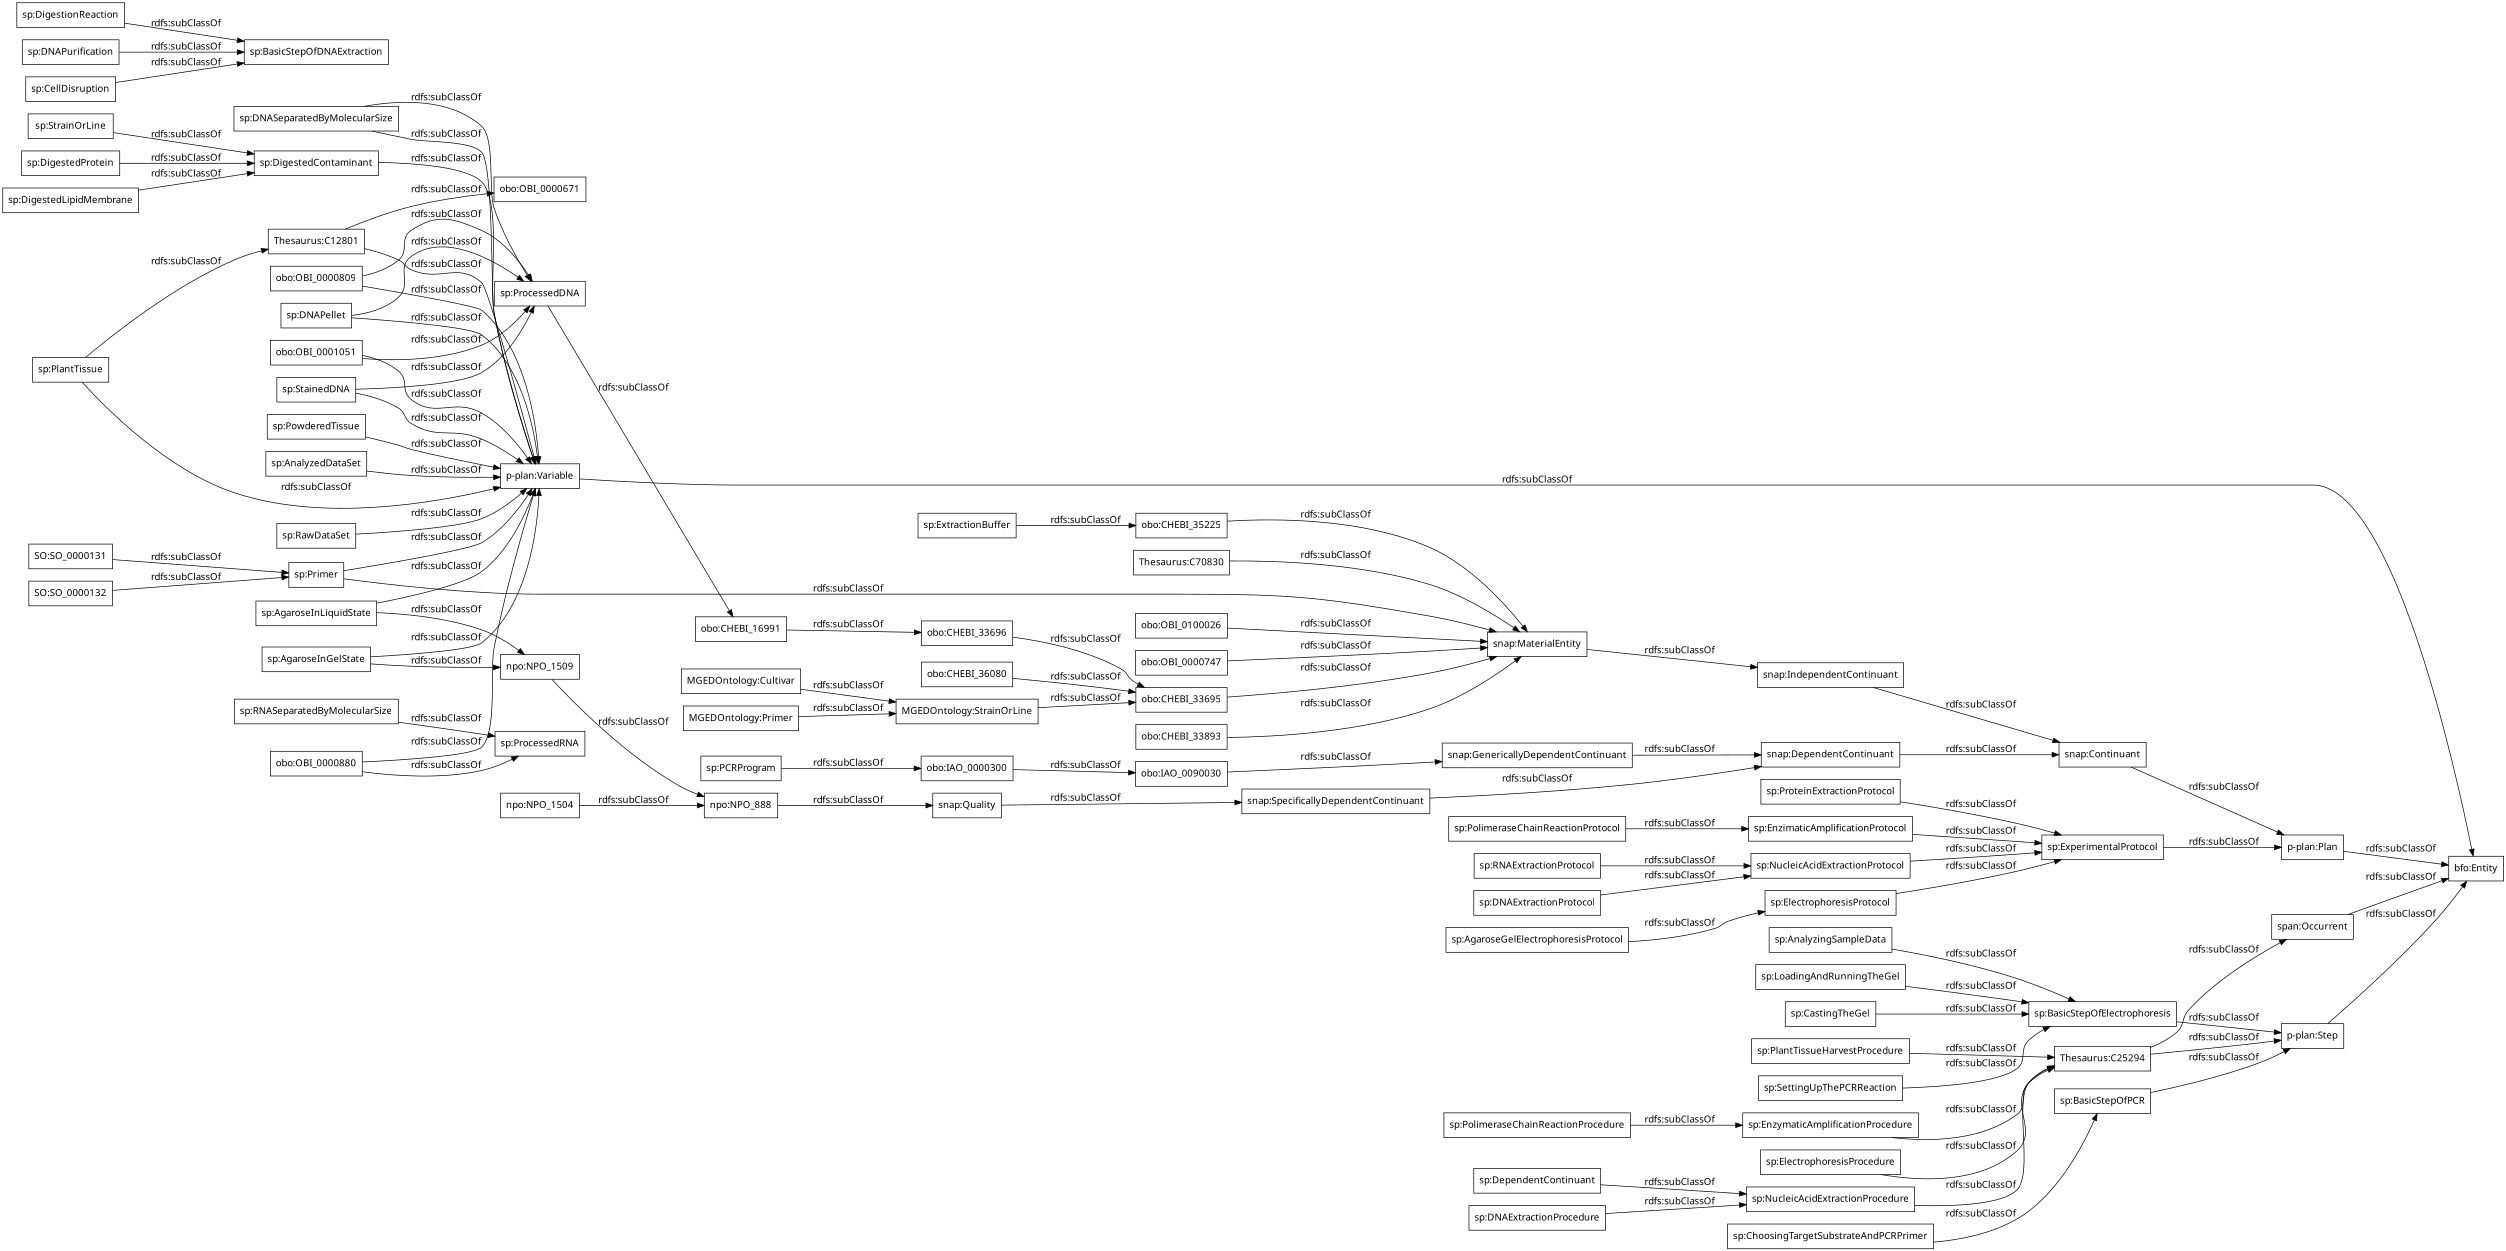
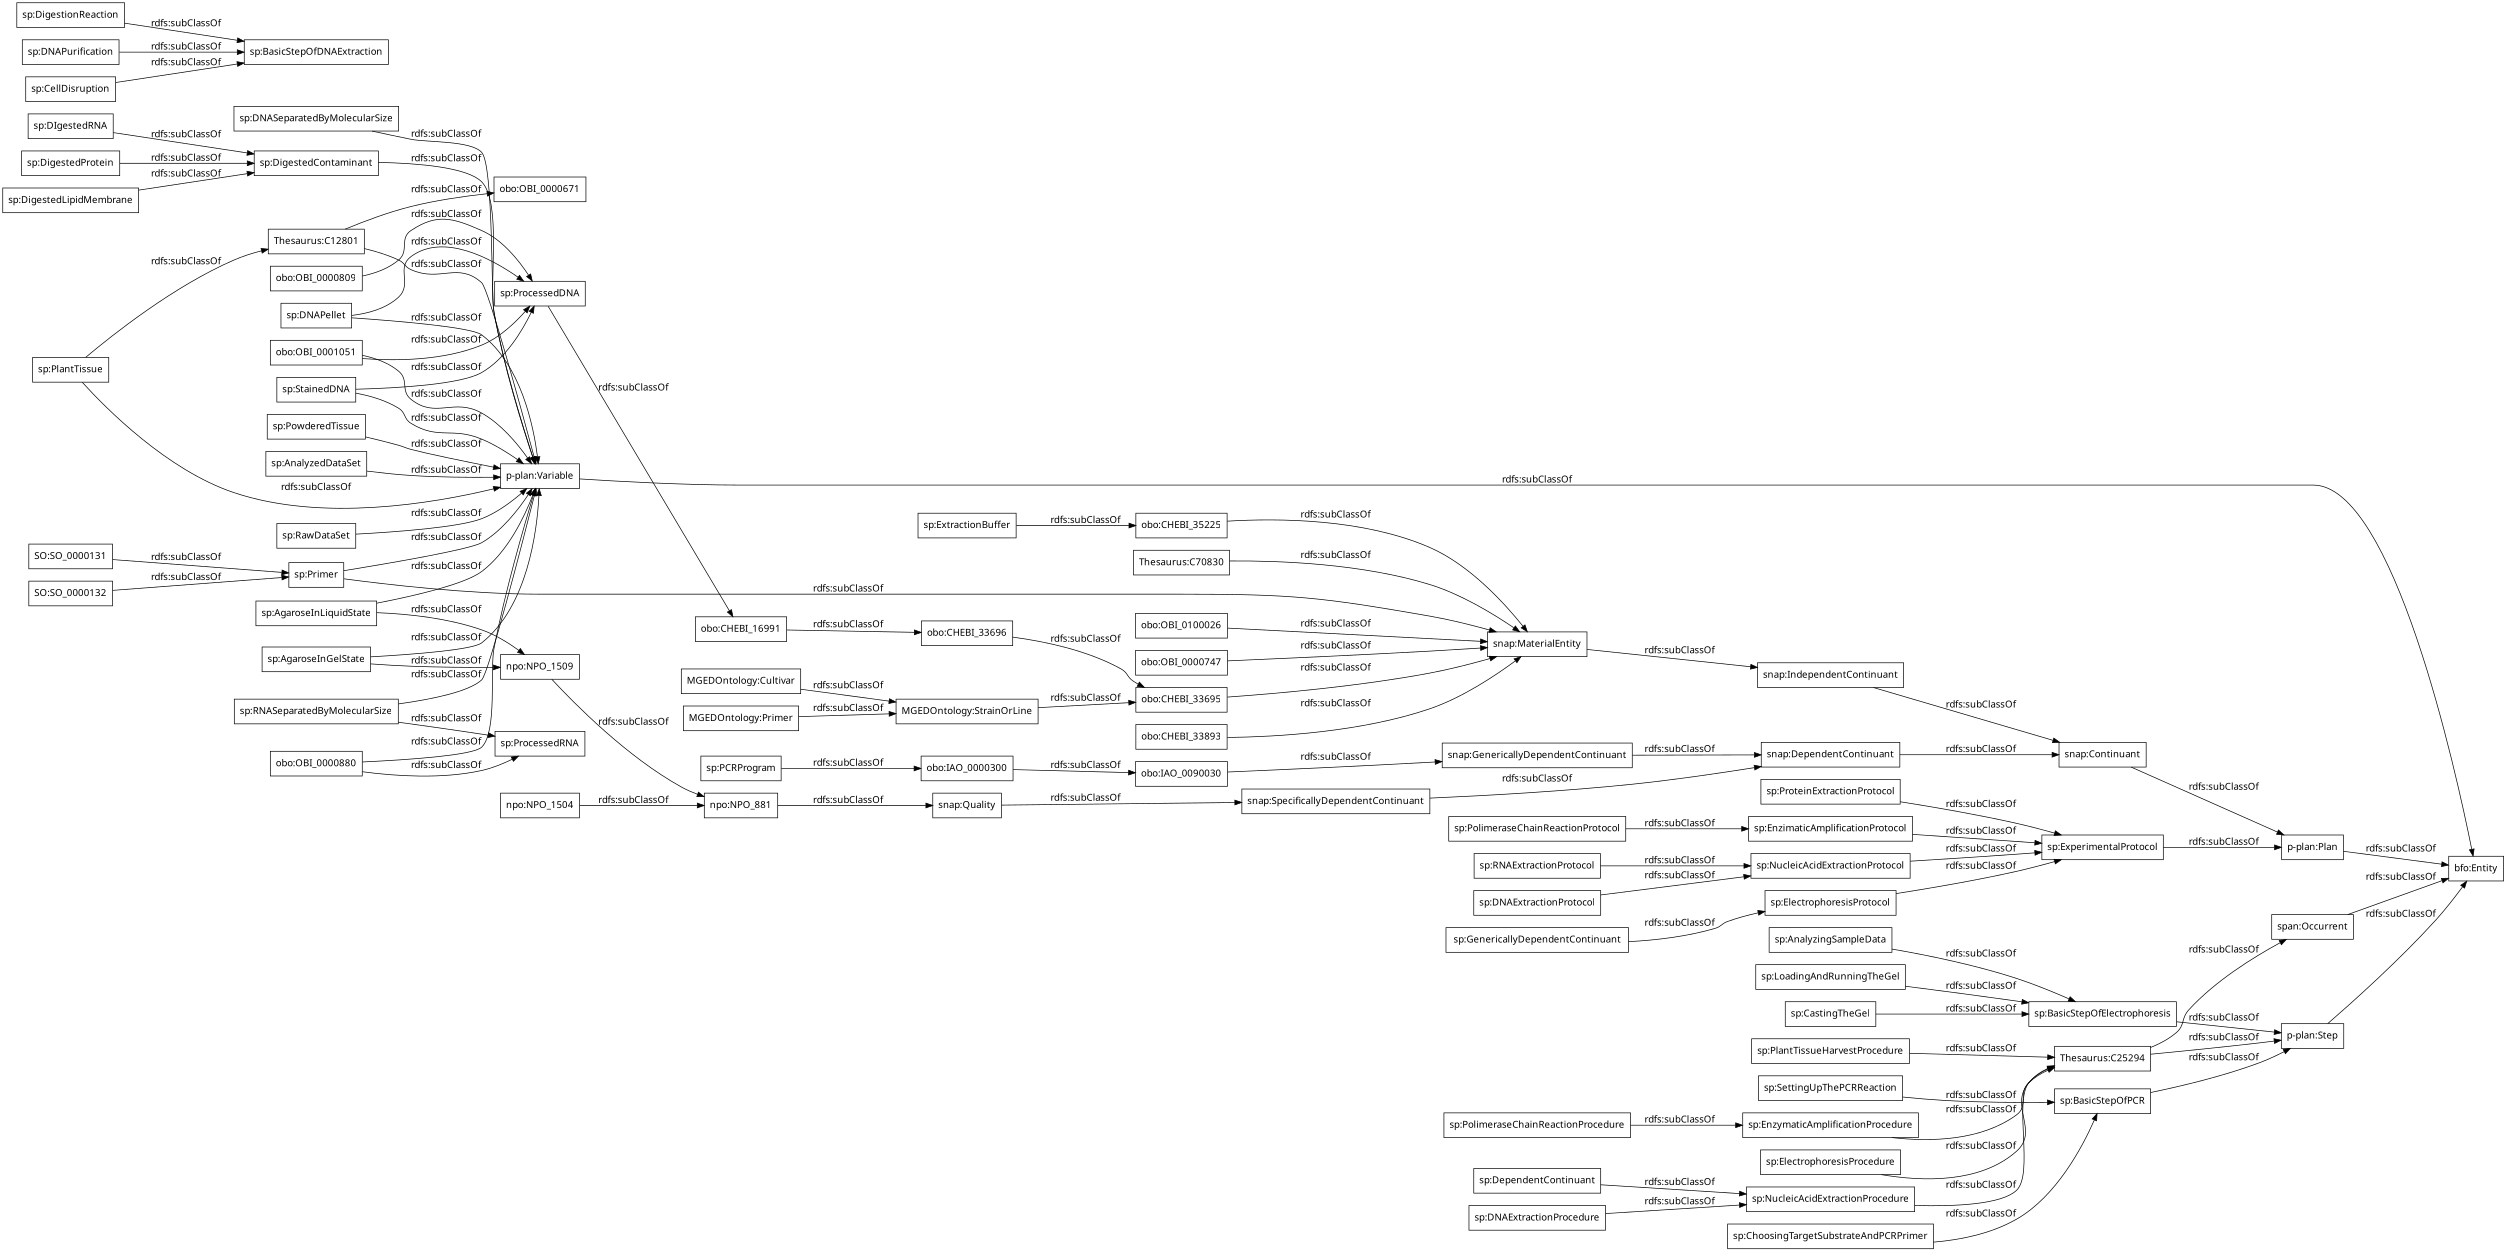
(71, 126) -> (71, 126)
(489, 142) -> none
(490, 319) -> (483, 677)
(967, 674) -> none
(741, 805) -> (741, 805)
(1537, 940) -> (1537, 940)
(1986, 1080) -> (1975, 1102)
